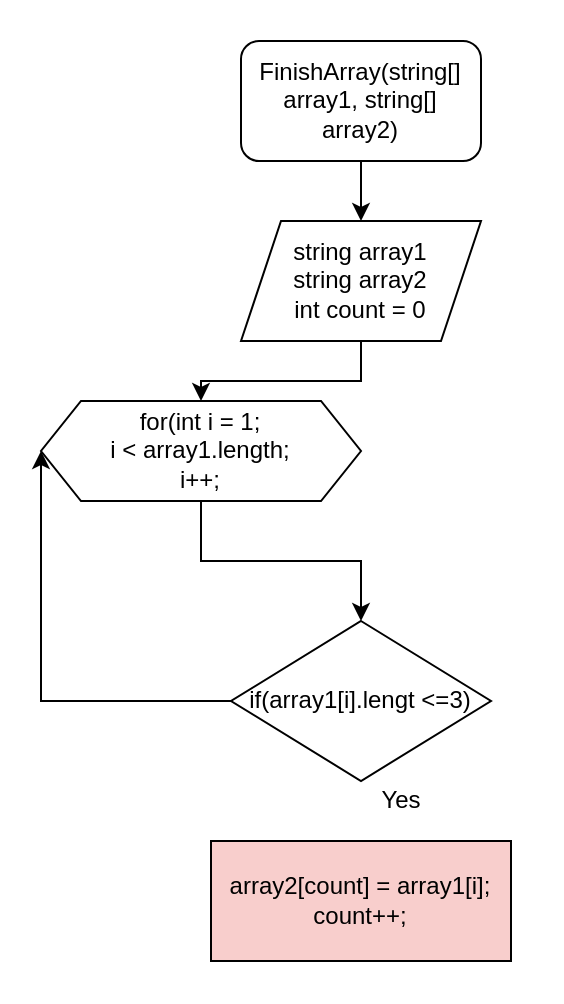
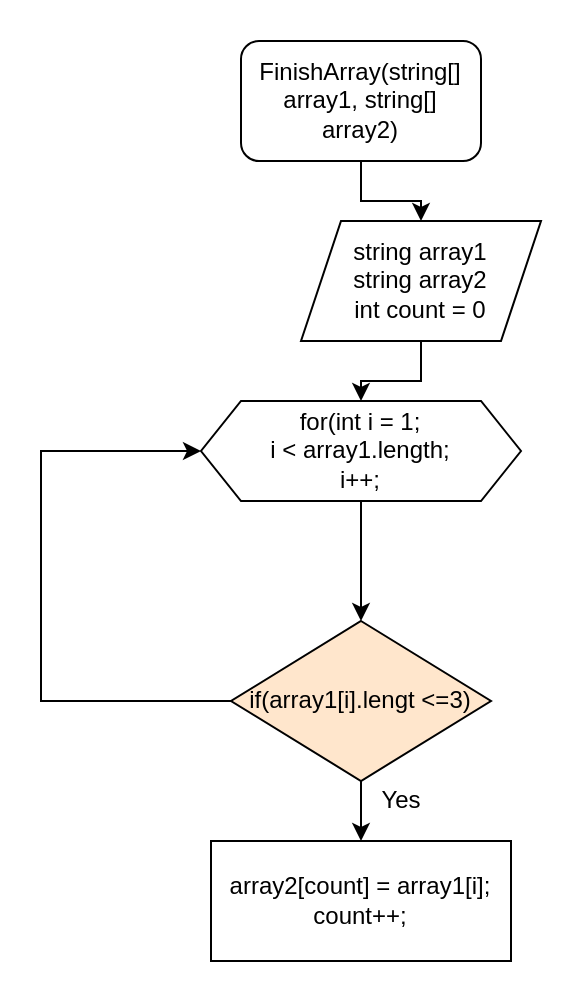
(361, 281) -> (421, 281)
(201, 451) -> (361, 451)
(361, 701) -> (361, 701)
none -> (361, 818)
(361, 901) -> (361, 901)
